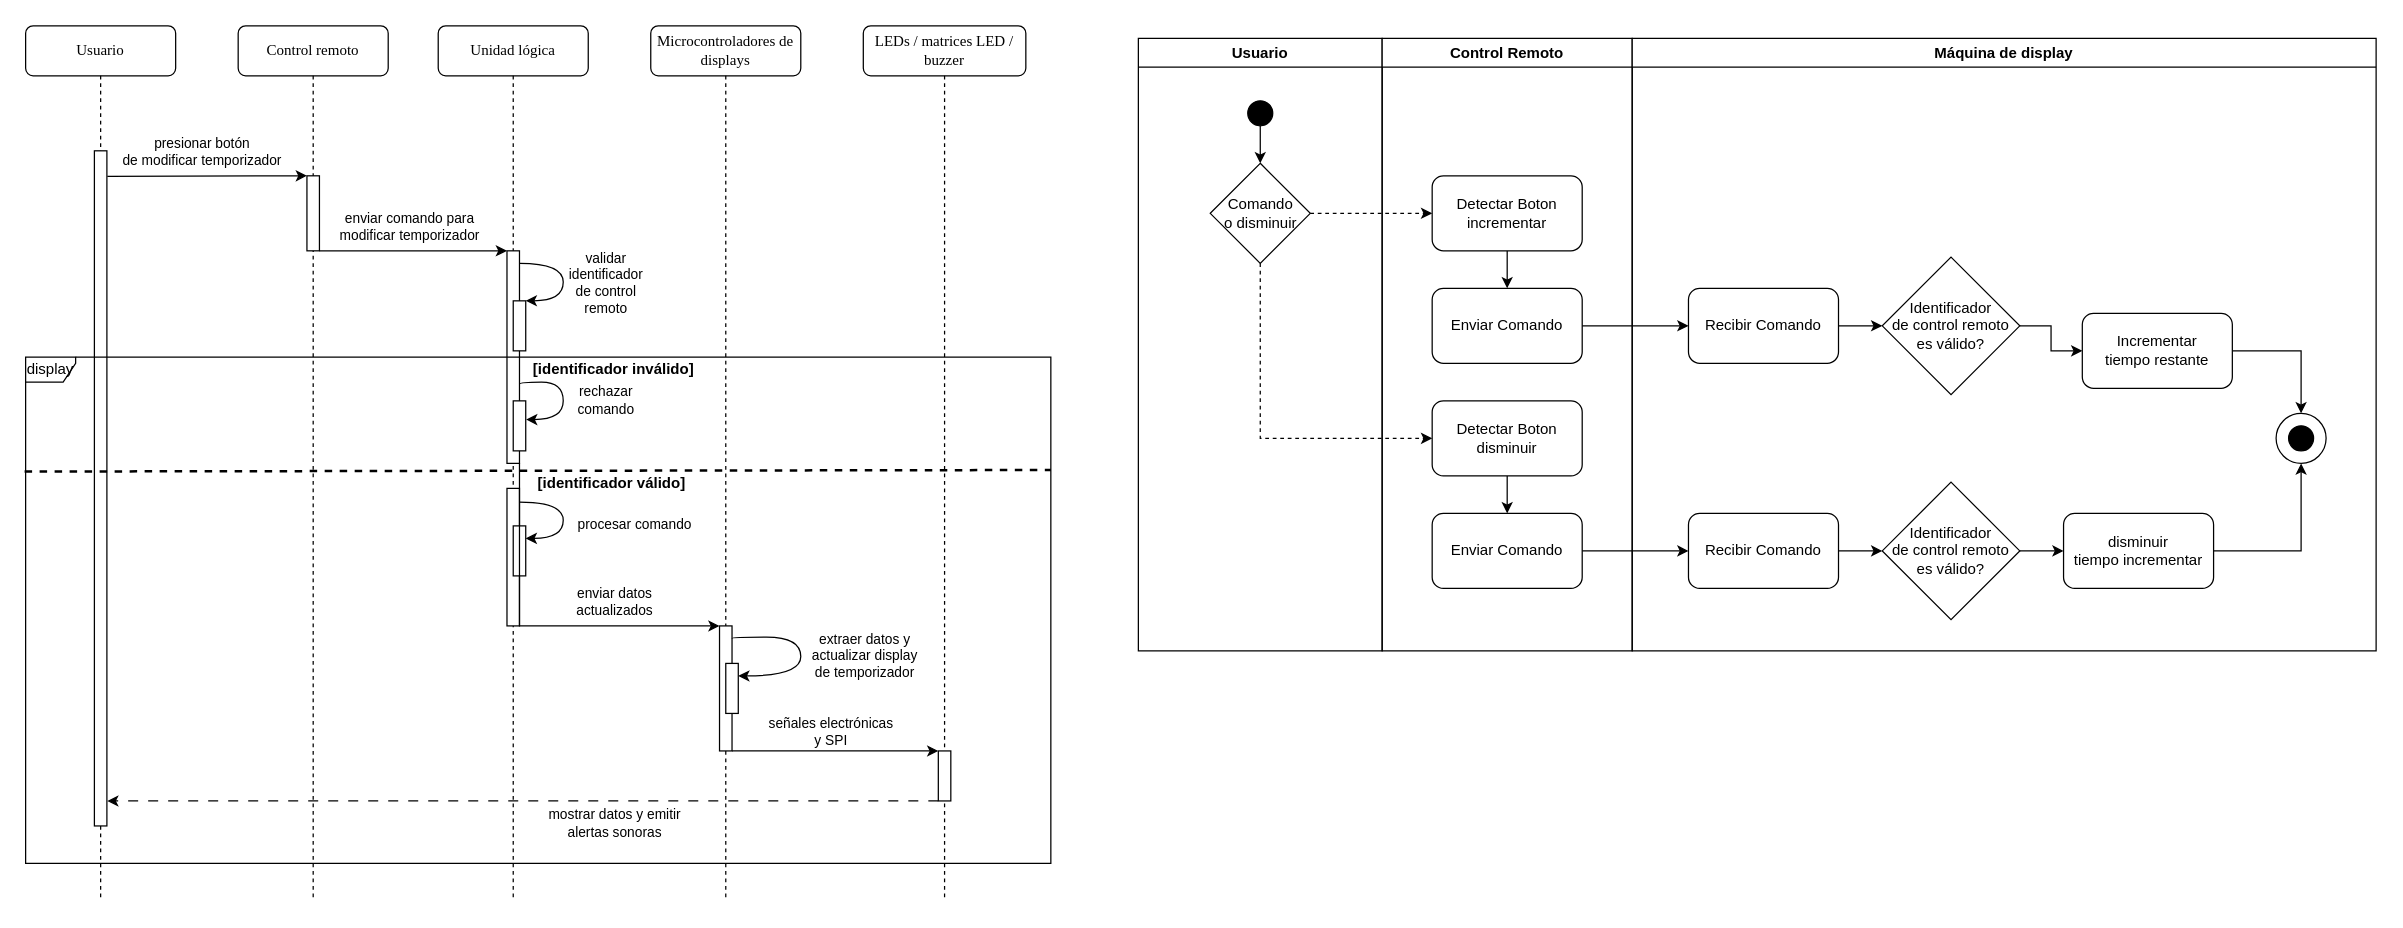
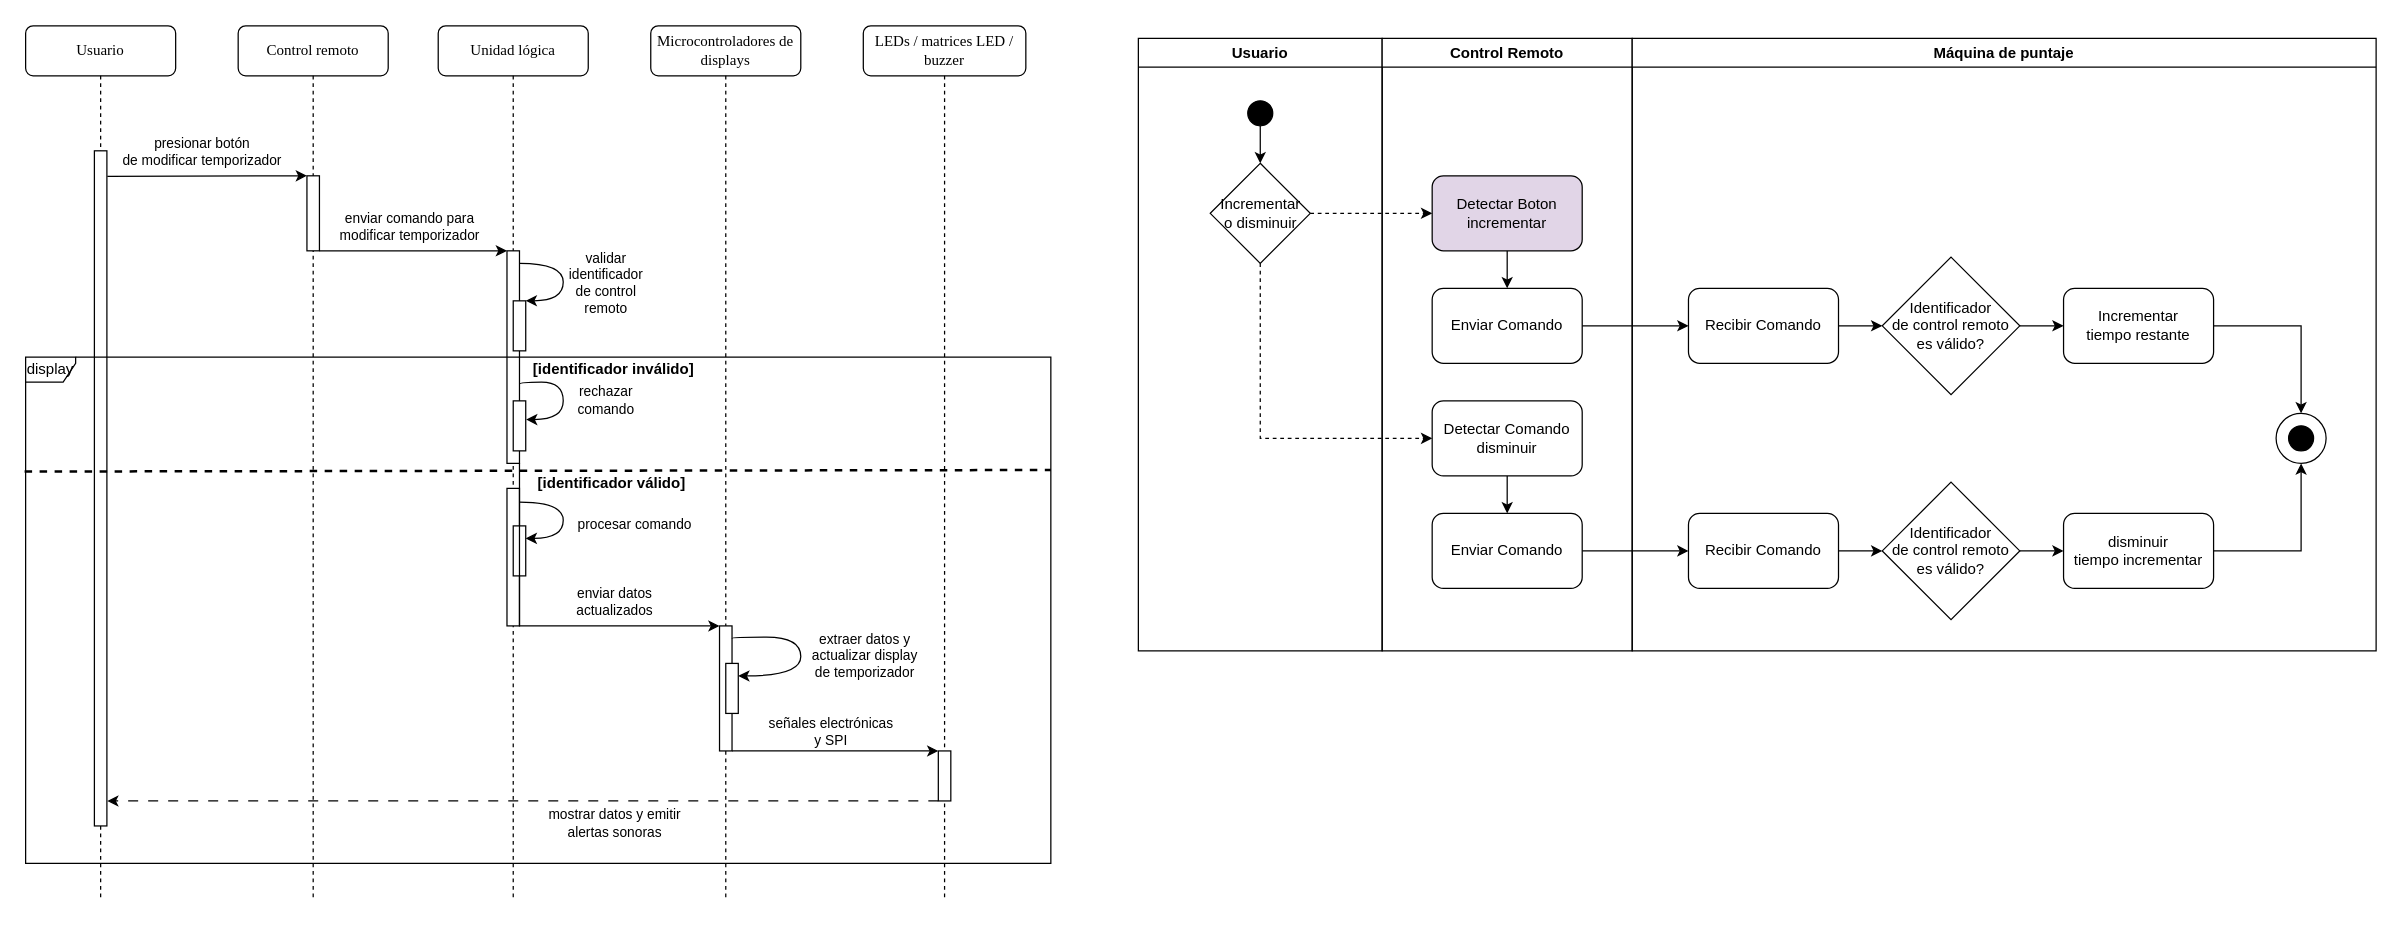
(2004, 53) -> (2004, 53)
(1261, 213) -> (1261, 213)
(1507, 213) -> (1507, 213)
(2157, 351) -> (2138, 326)
(1507, 438) -> (1507, 438)
